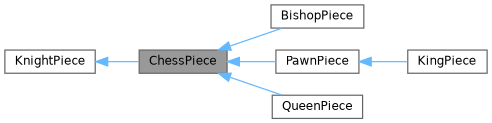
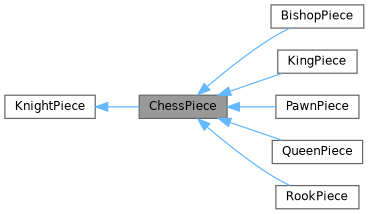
(389, 62) -> (256, 82)
none -> (317, 197)
